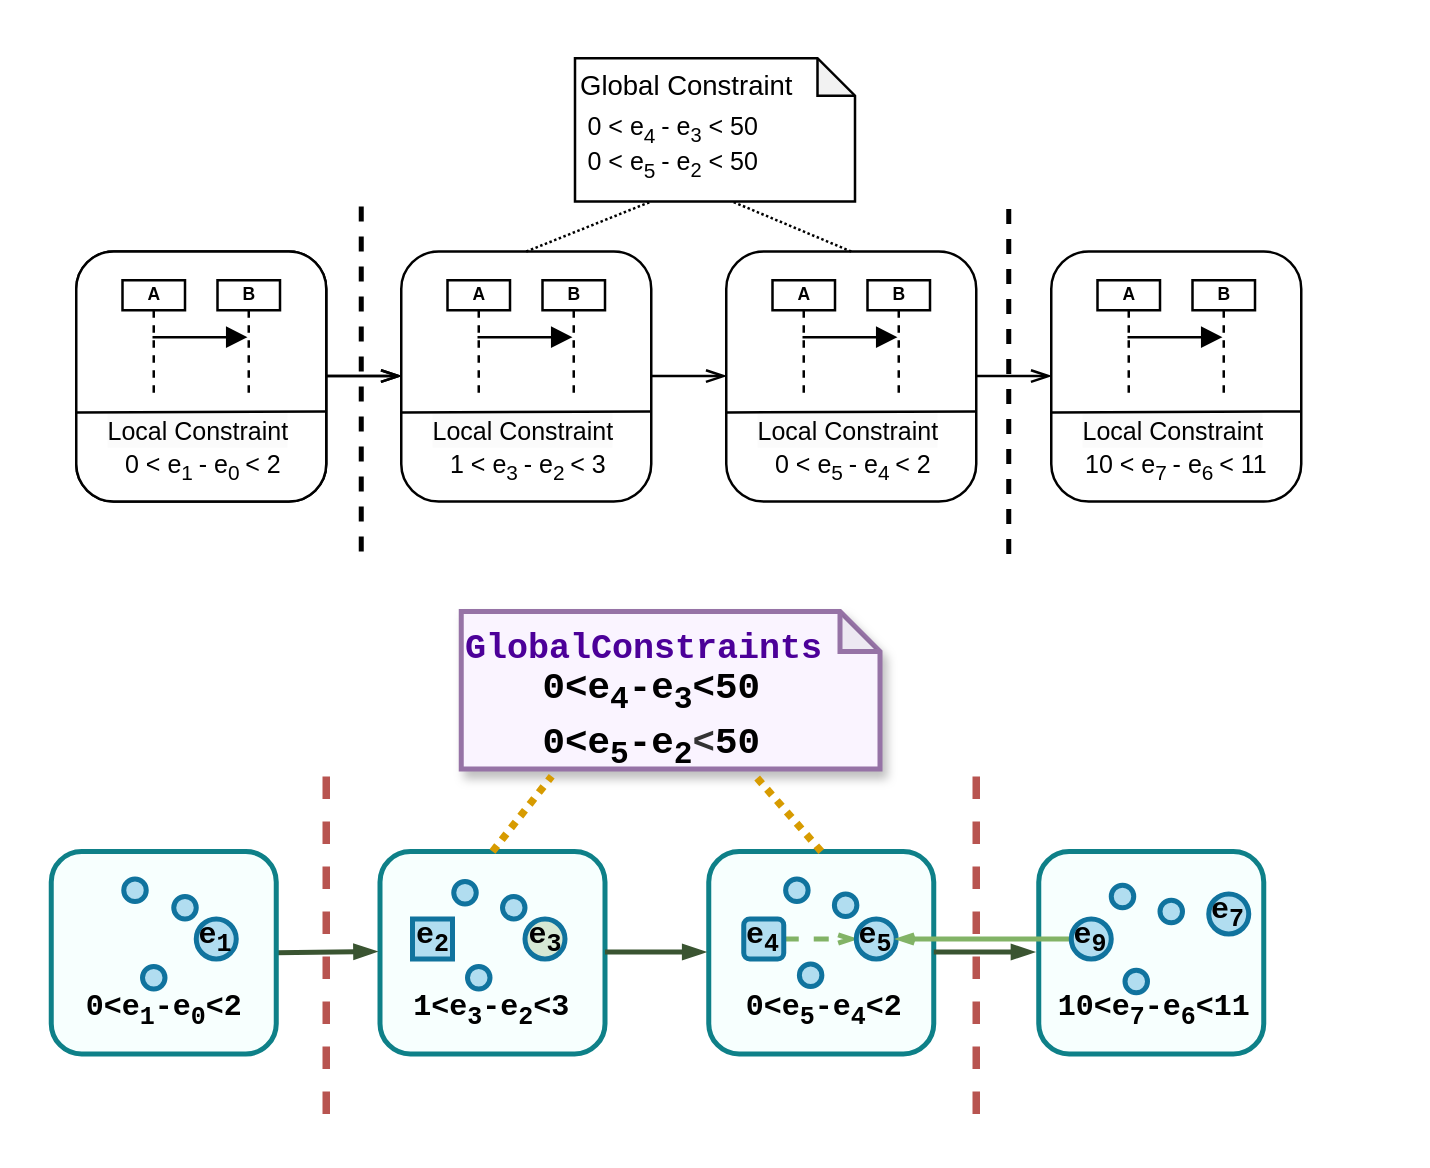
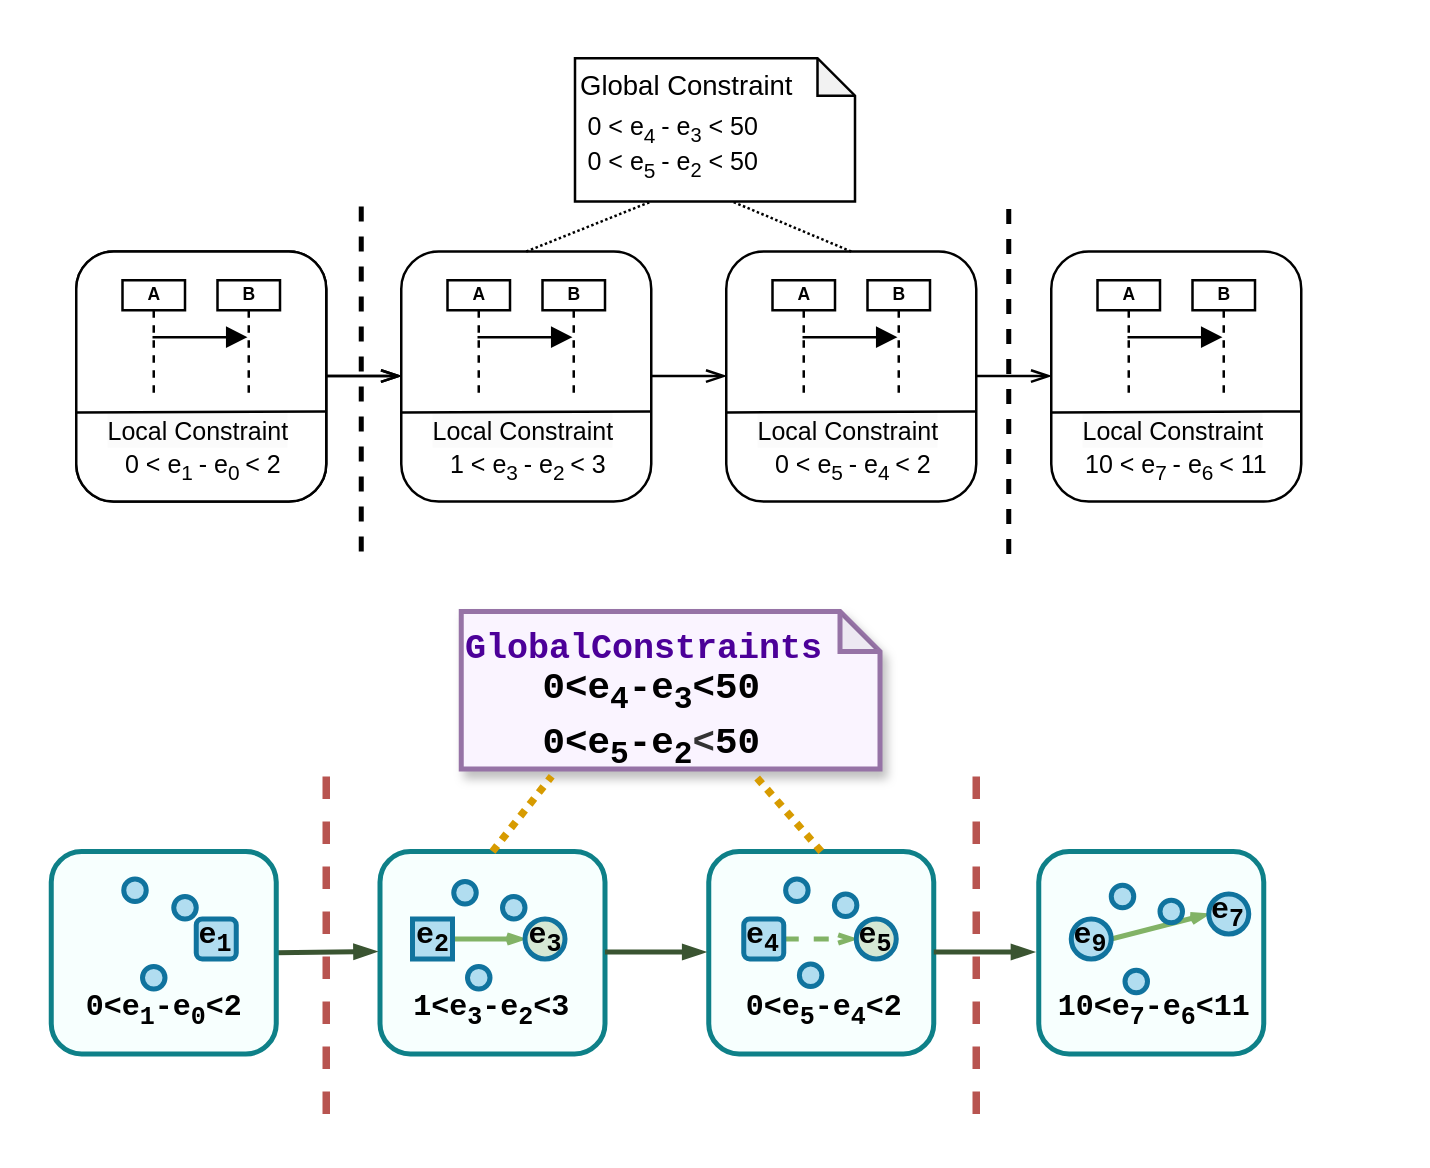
(216, 939) -> (216, 939)
none -> (484, 939)
(876, 939) -> (876, 939)
(1025, 939) -> (1155, 928)
